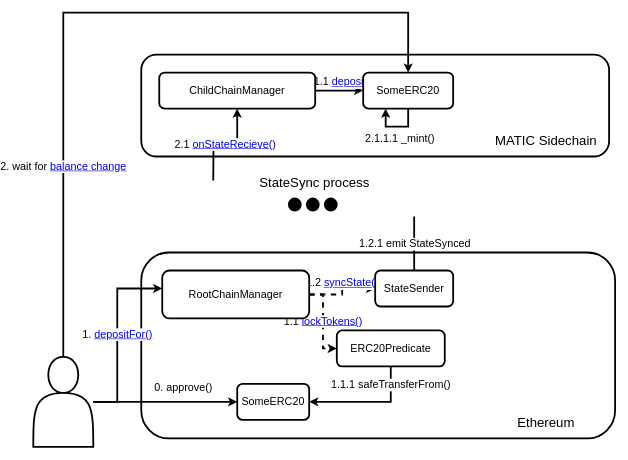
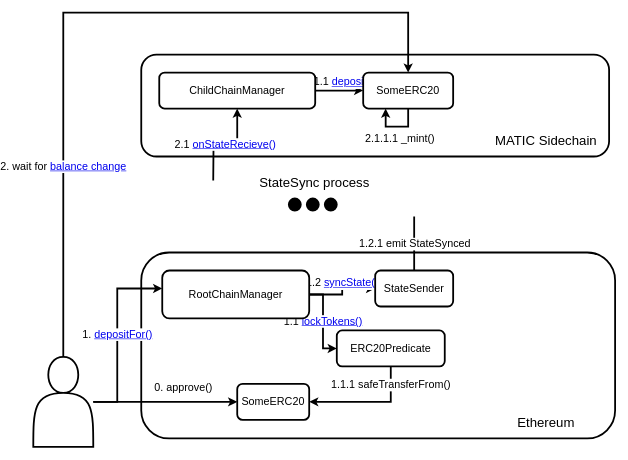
(335, 294) -> (335, 294)
(323, 341) -> (323, 341)
